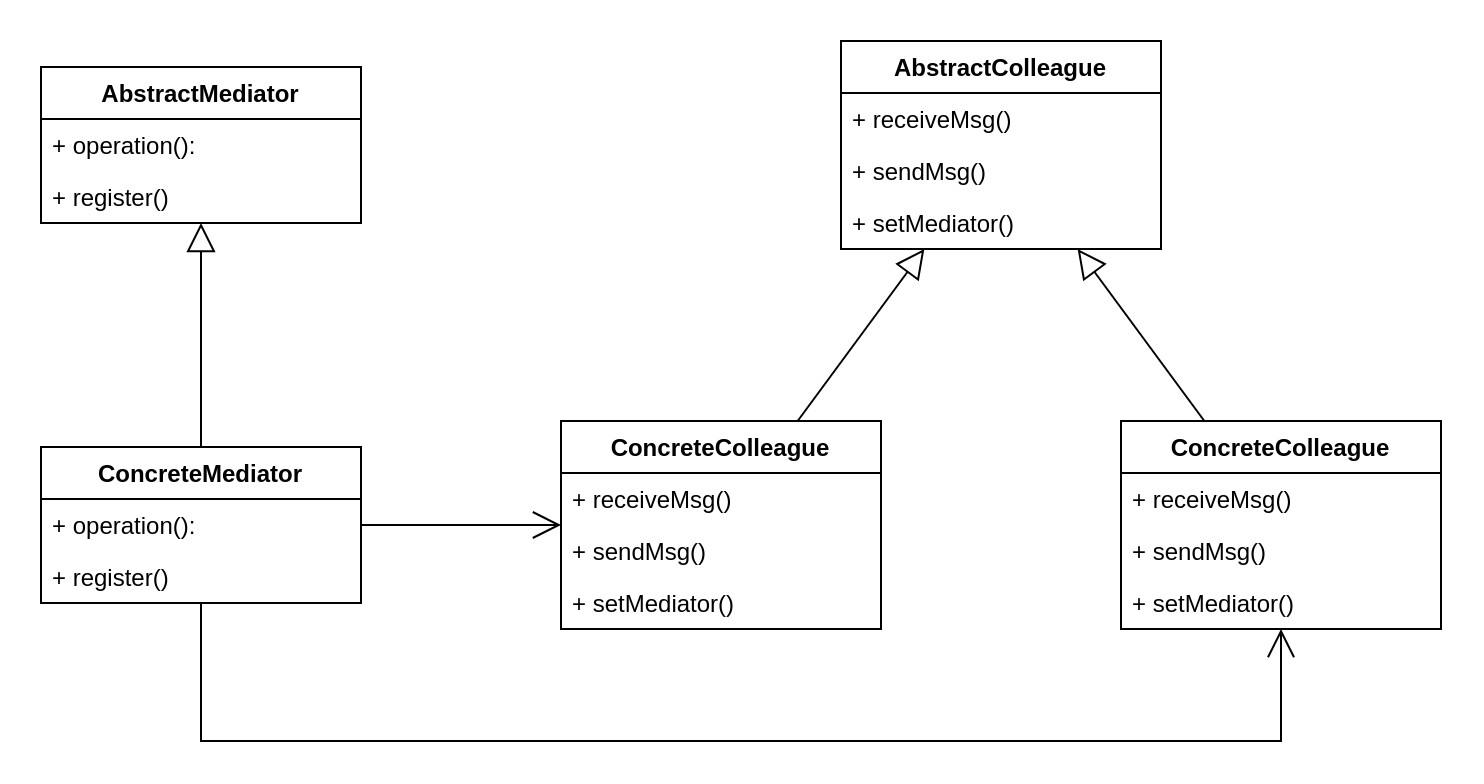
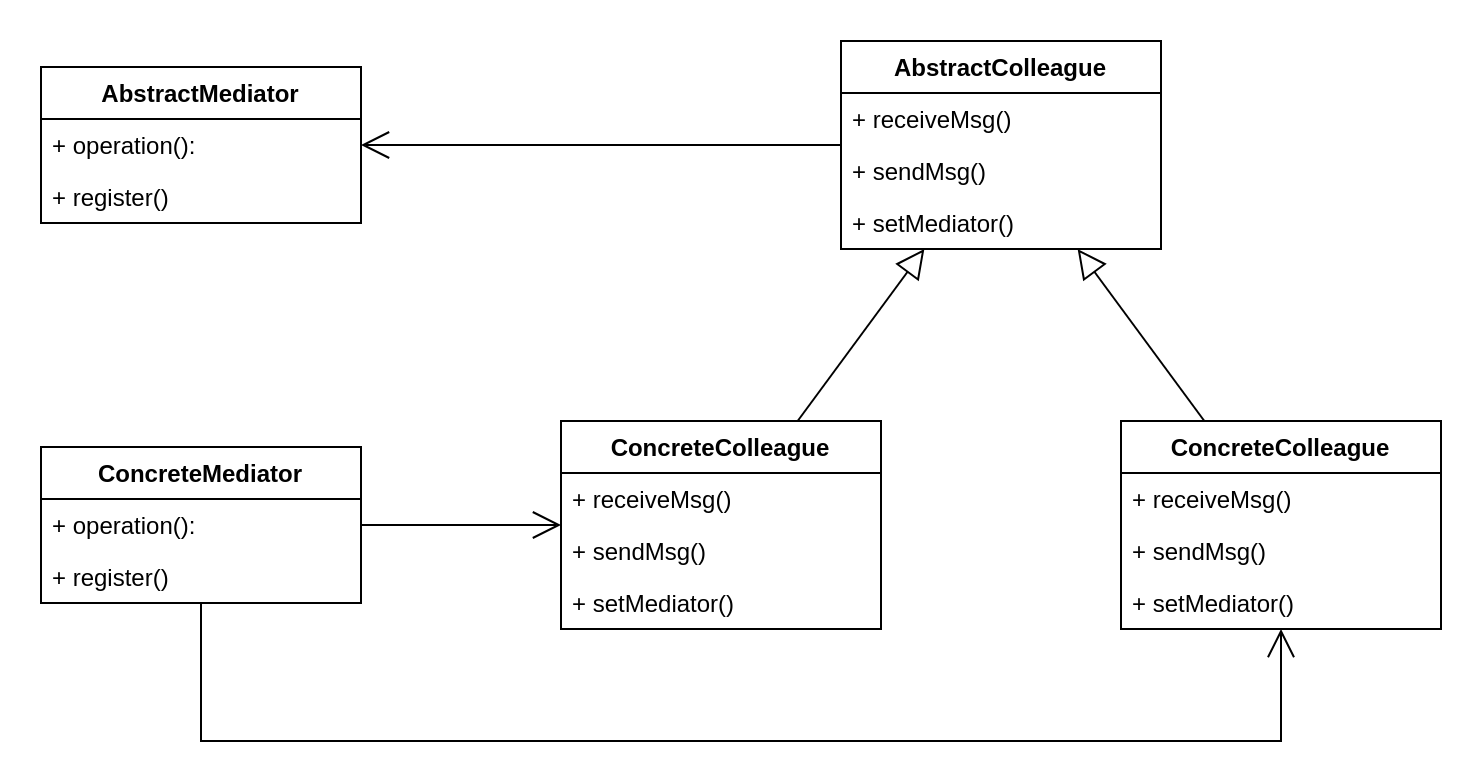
none -> (602, 145)
(201, 350) -> none
